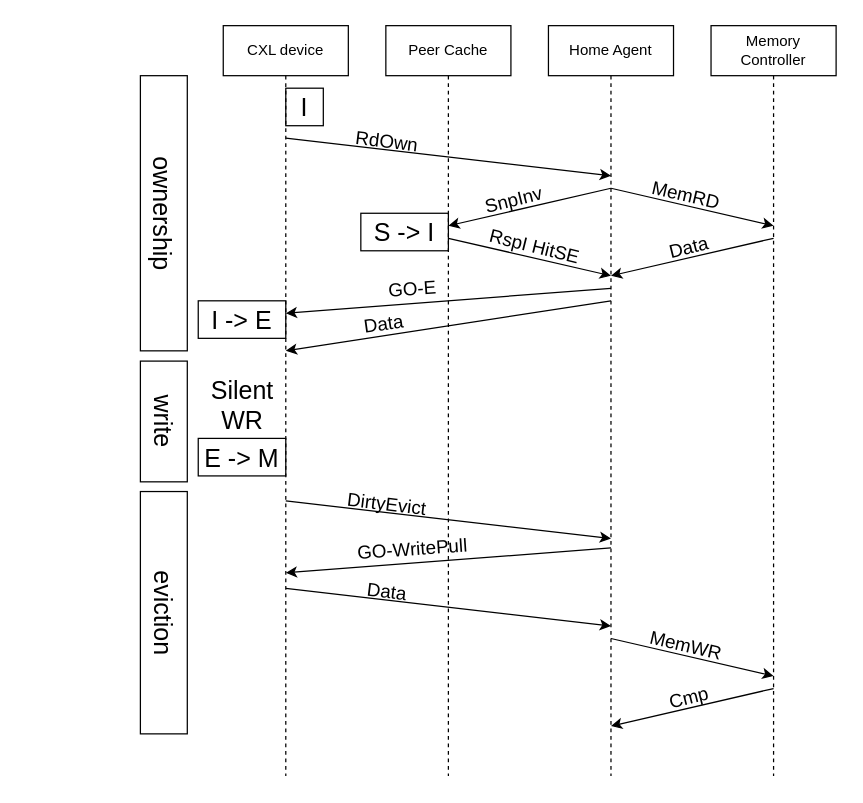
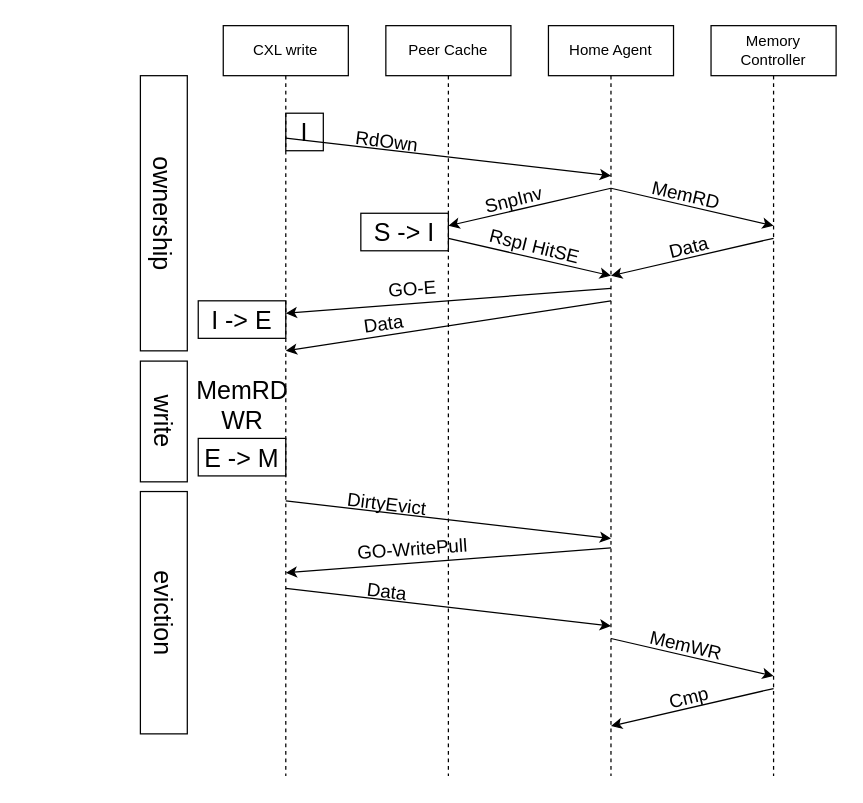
(286, 51) -> (286, 51)
(304, 107) -> (304, 132)
(243, 404) -> (243, 404)
